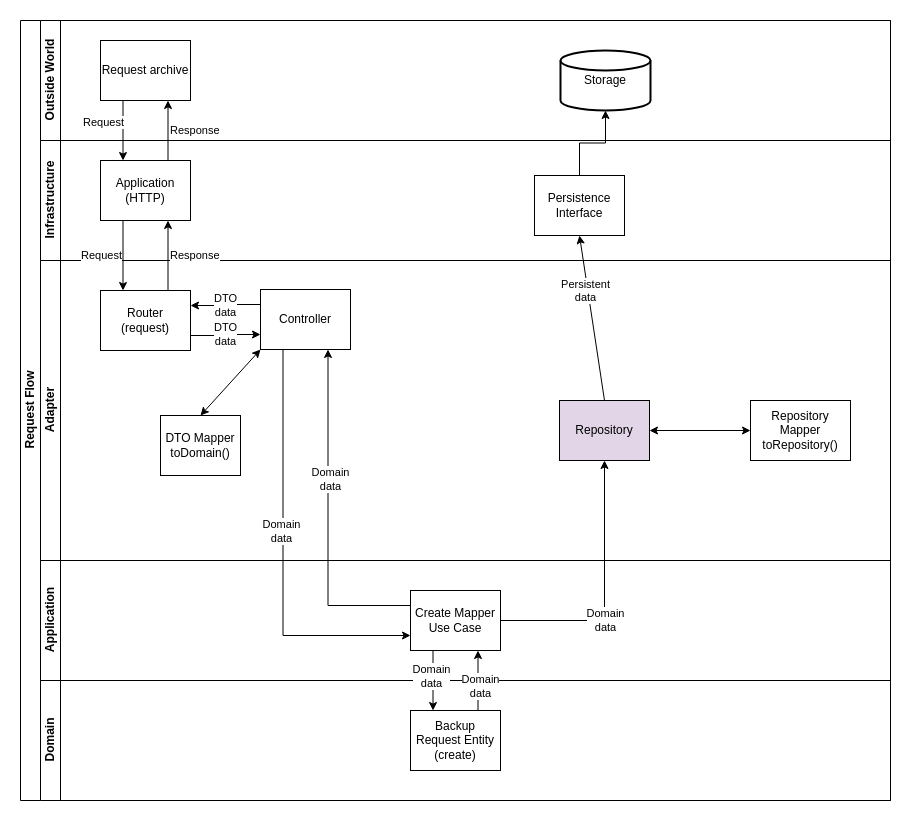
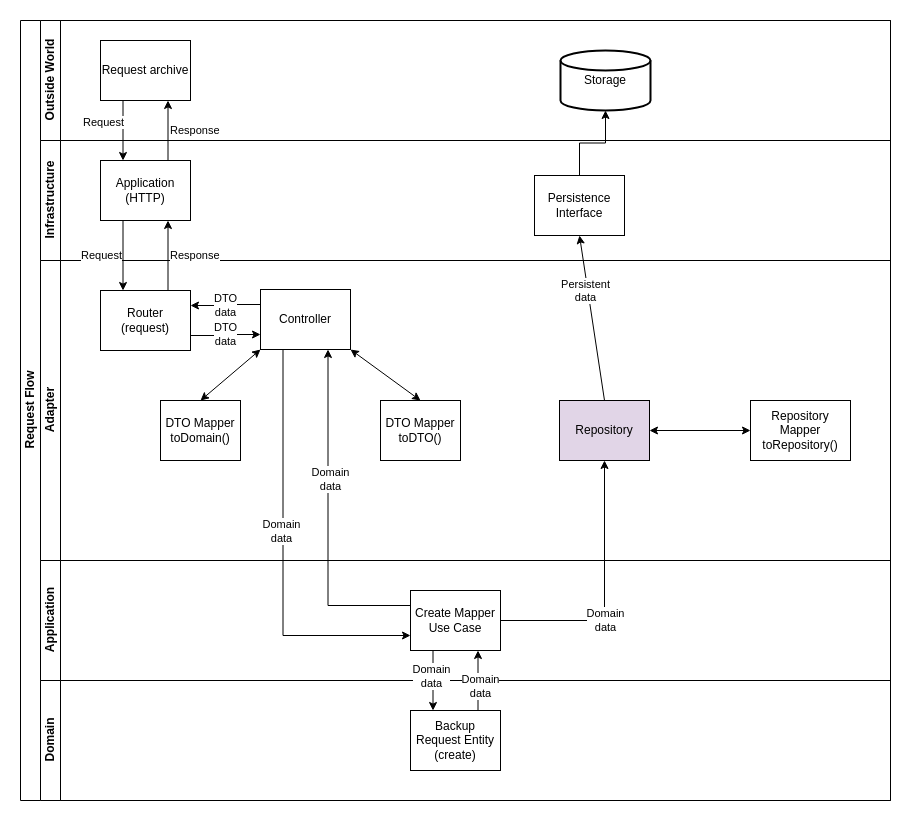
none -> (385, 375)
none -> (421, 431)
(201, 446) -> (201, 431)
